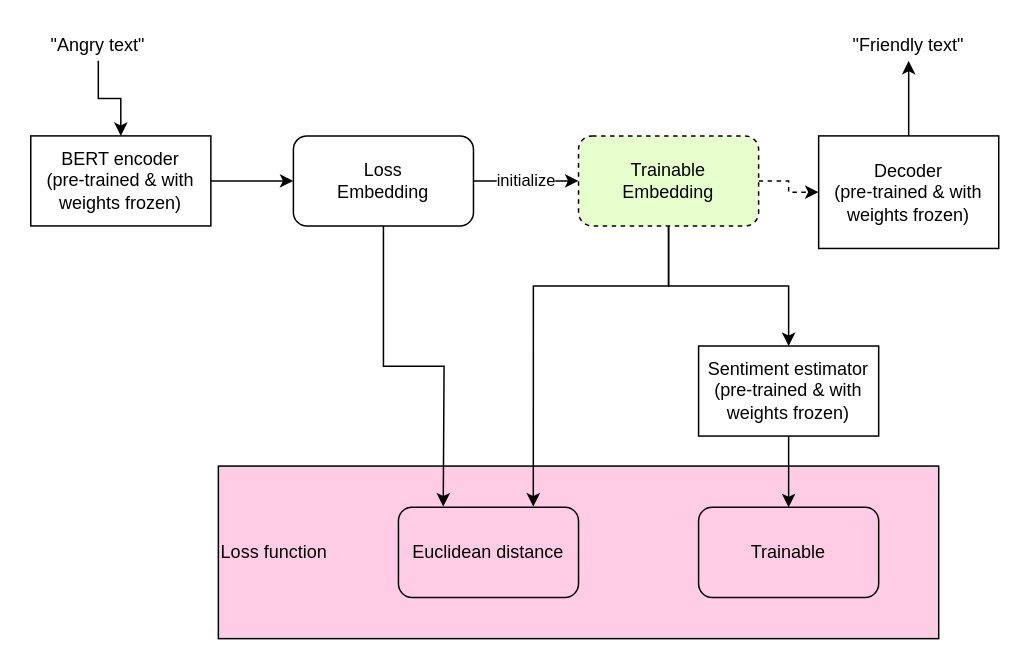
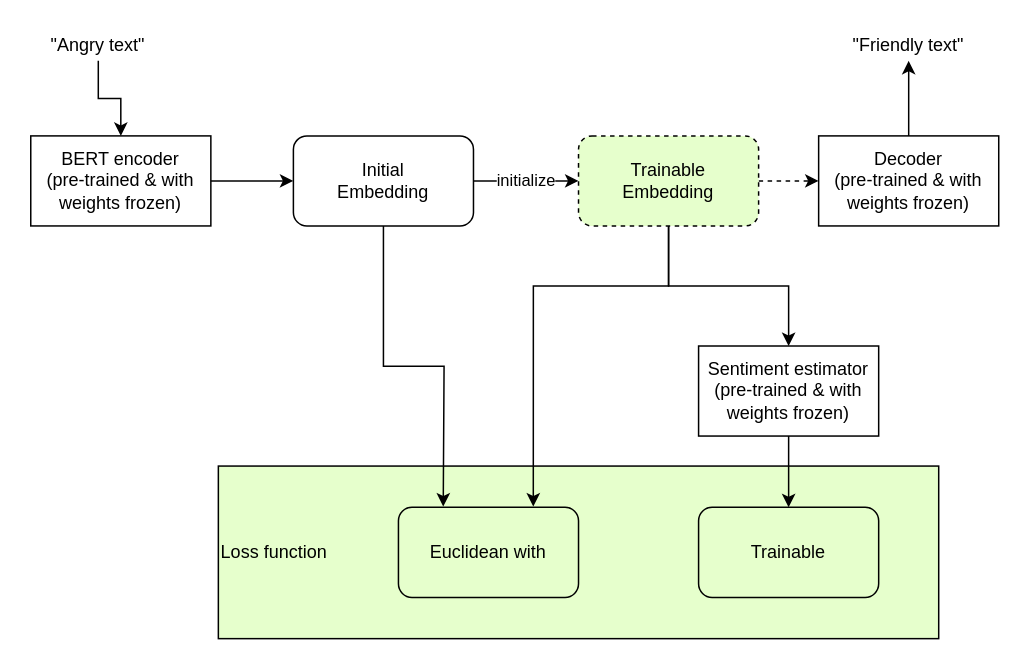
(383, 181) -> (383, 181)
(908, 192) -> (908, 181)
(578, 552) -> (578, 552)
(488, 553) -> (488, 553)
